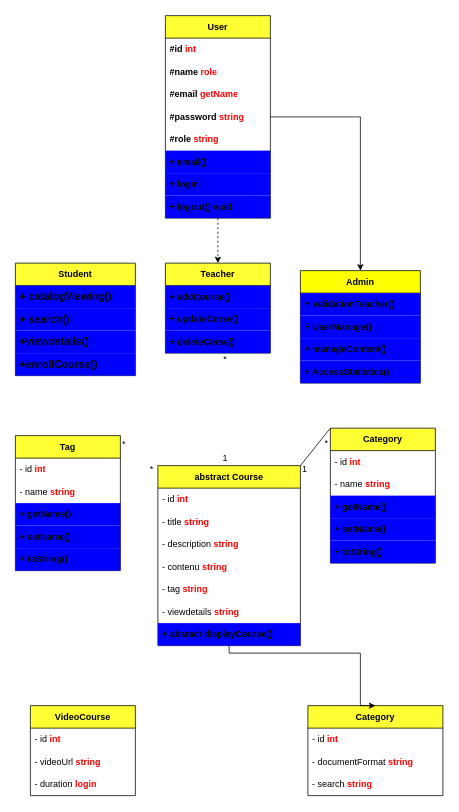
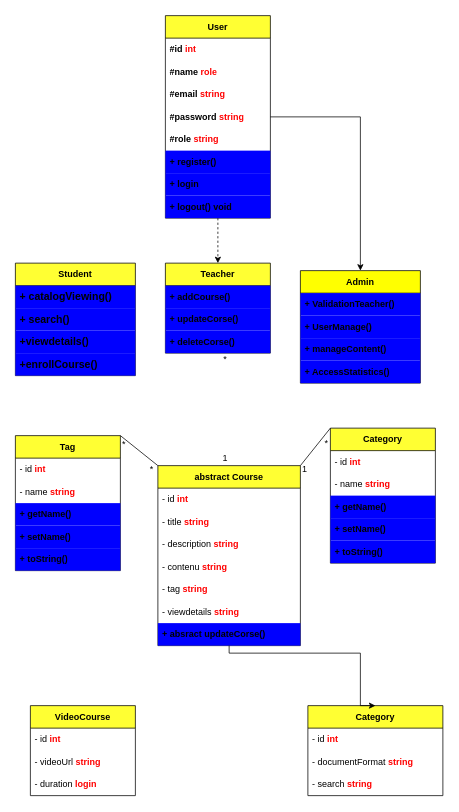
(203, 94) -> (199, 94)
(189, 162) -> (198, 162)
none -> (139, 450)
(221, 634) -> (218, 634)
